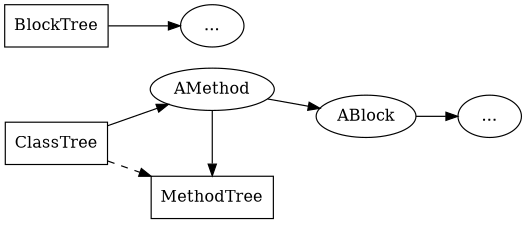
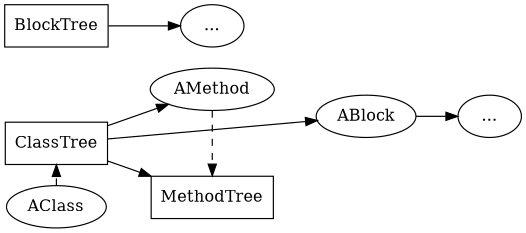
(288, 103) -> (202, 131)
(212, 137) -> (212, 137)
(124, 167) -> (124, 167)
none -> (56, 207)
